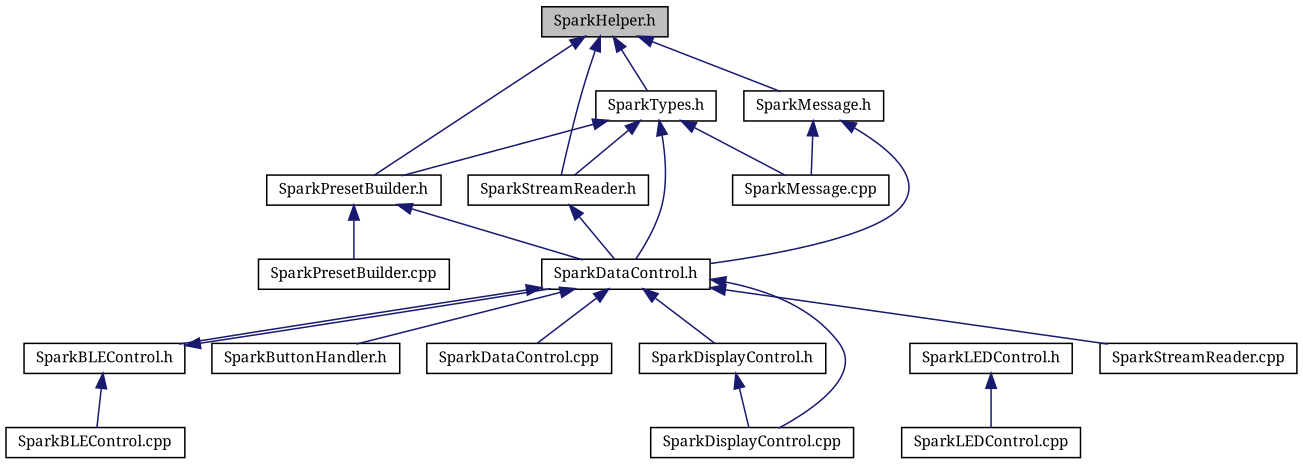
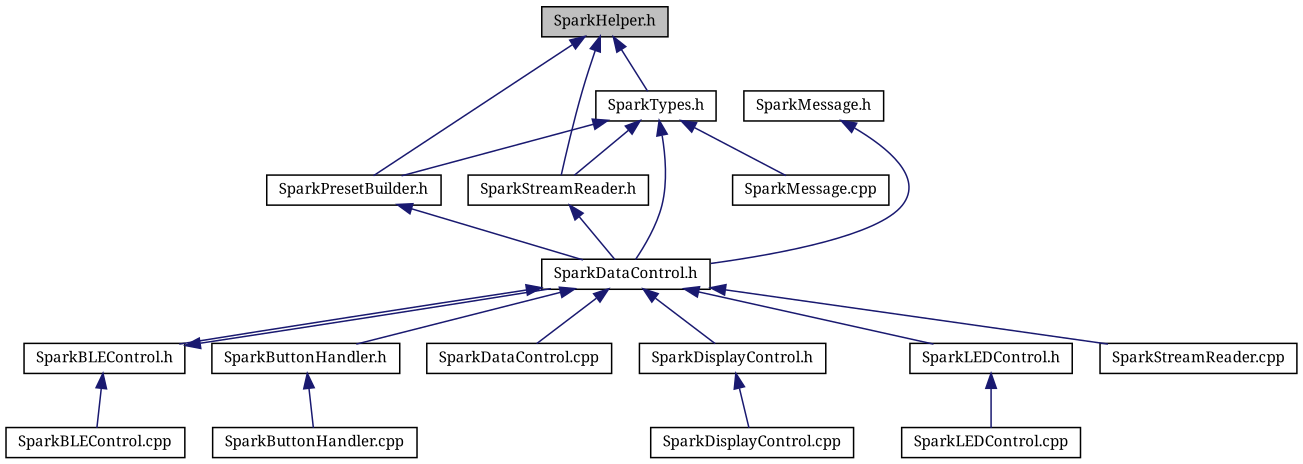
(716, 67) -> none
(812, 156) -> none
(354, 274) -> none
(835, 338) -> (816, 318)
none -> (315, 443)
